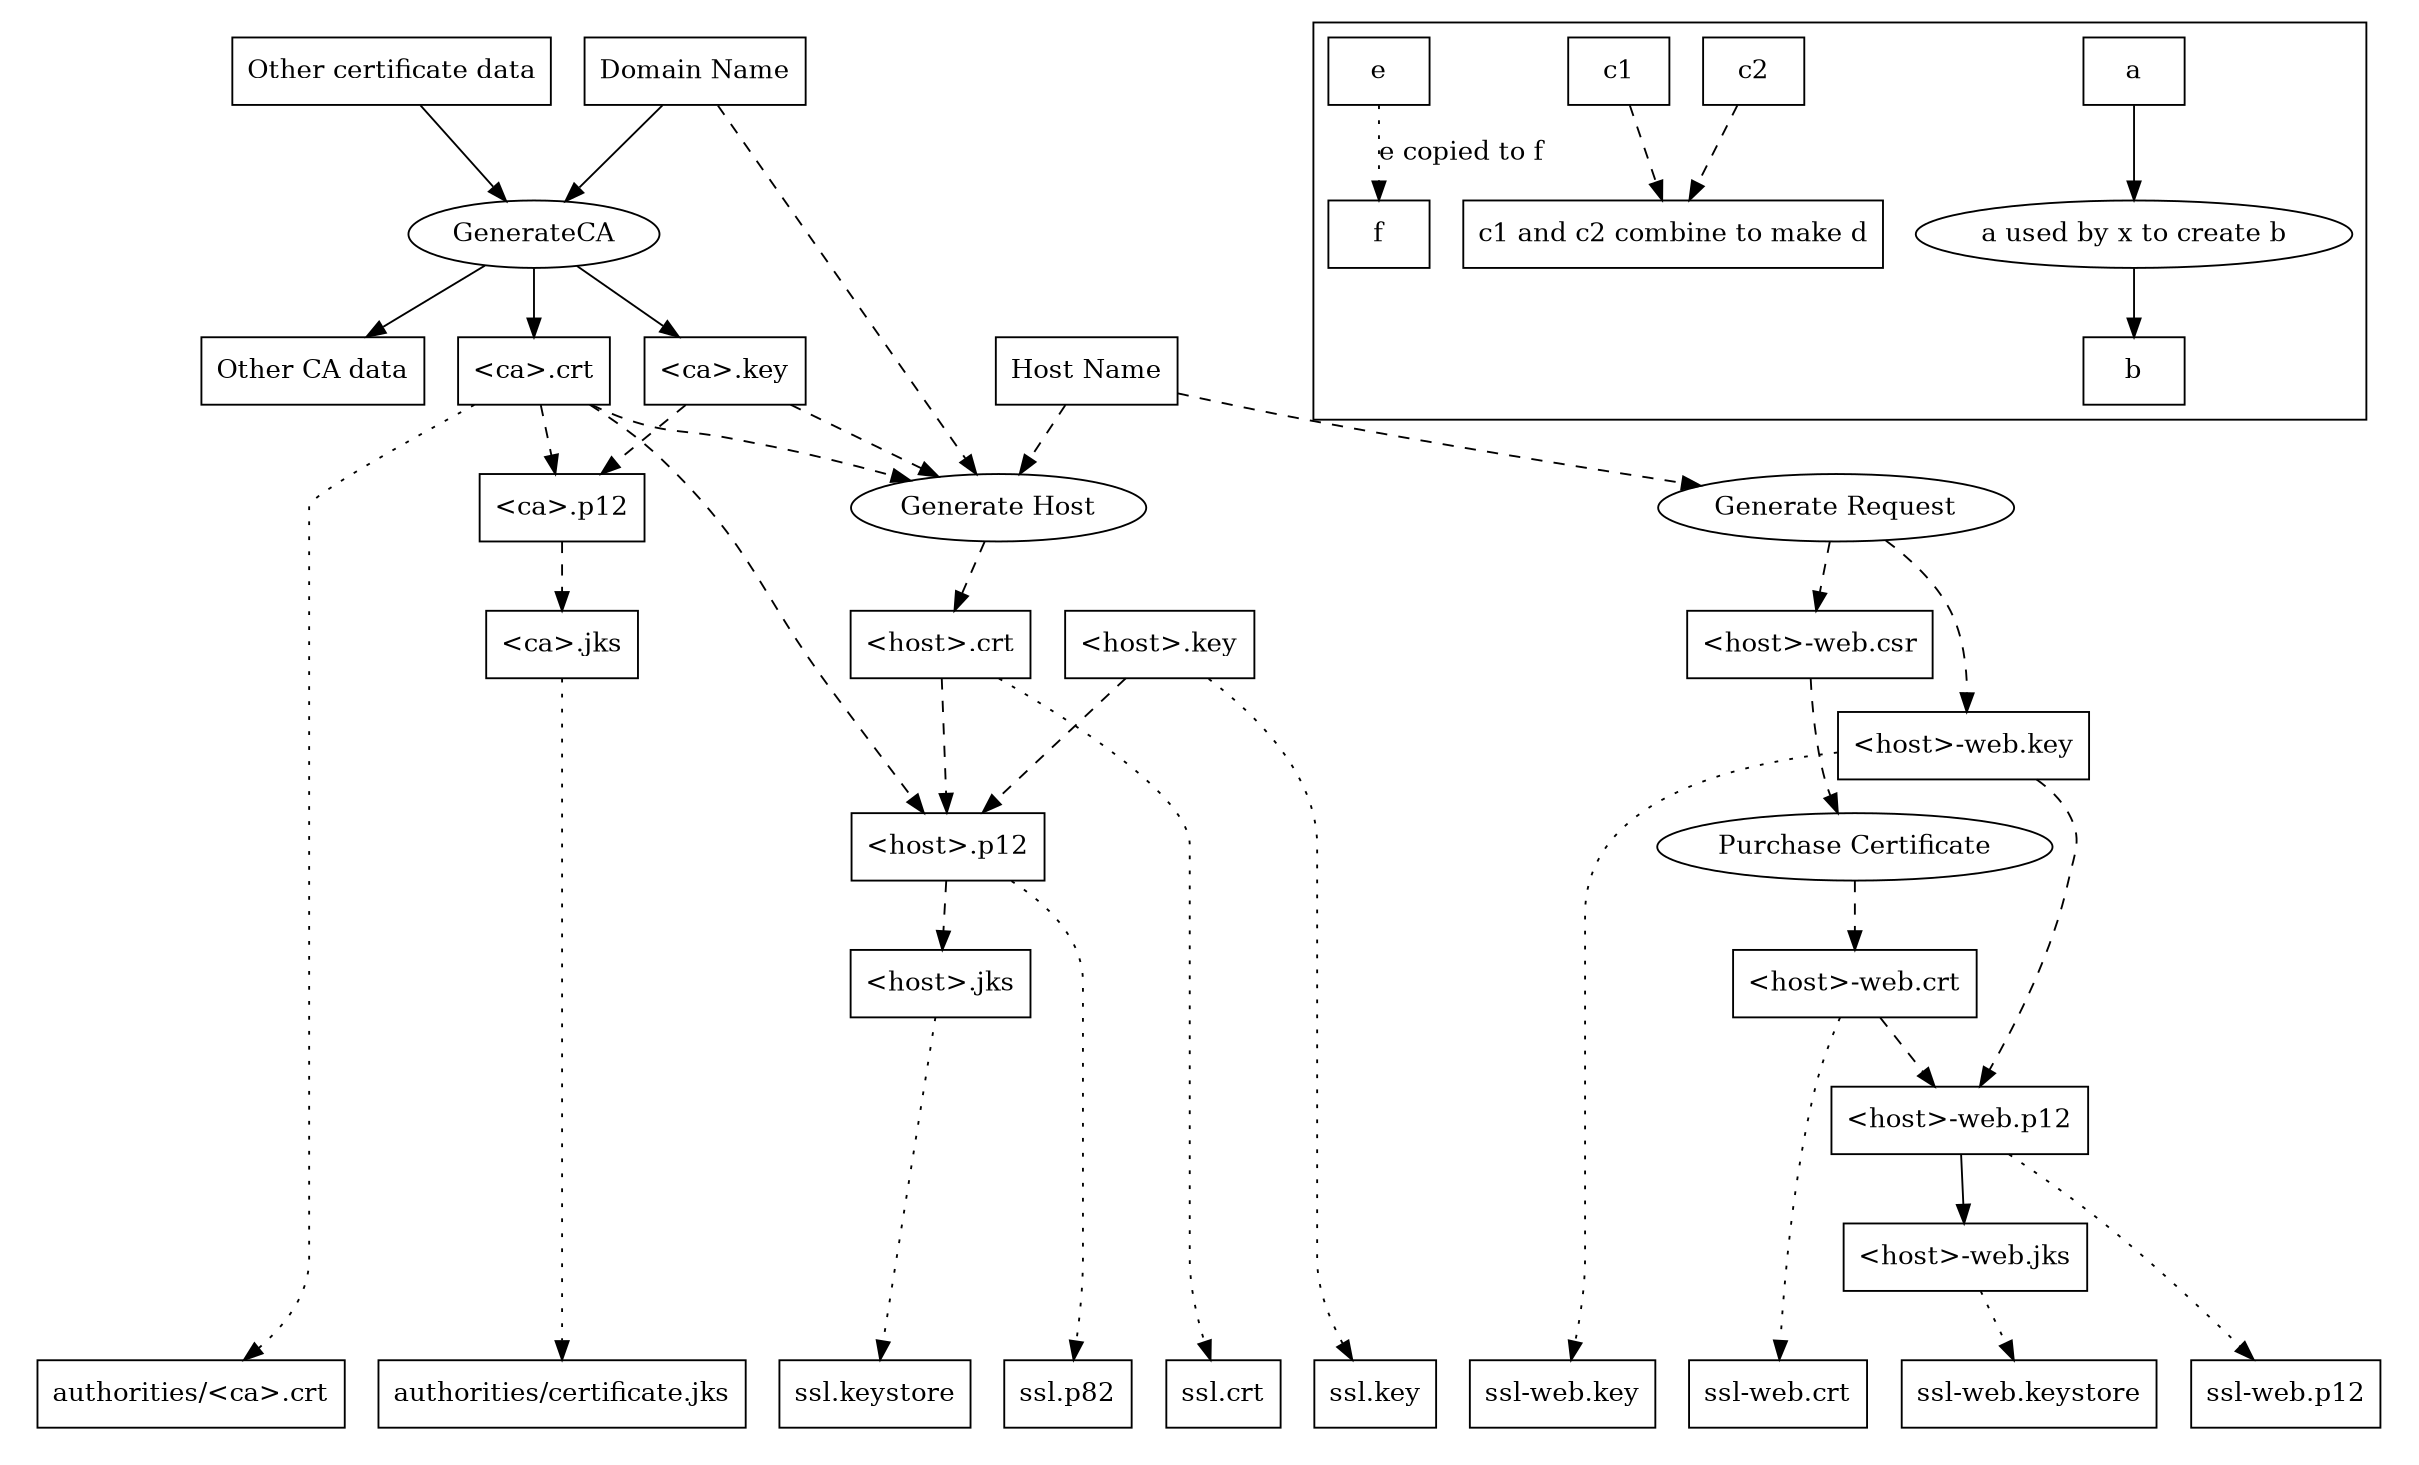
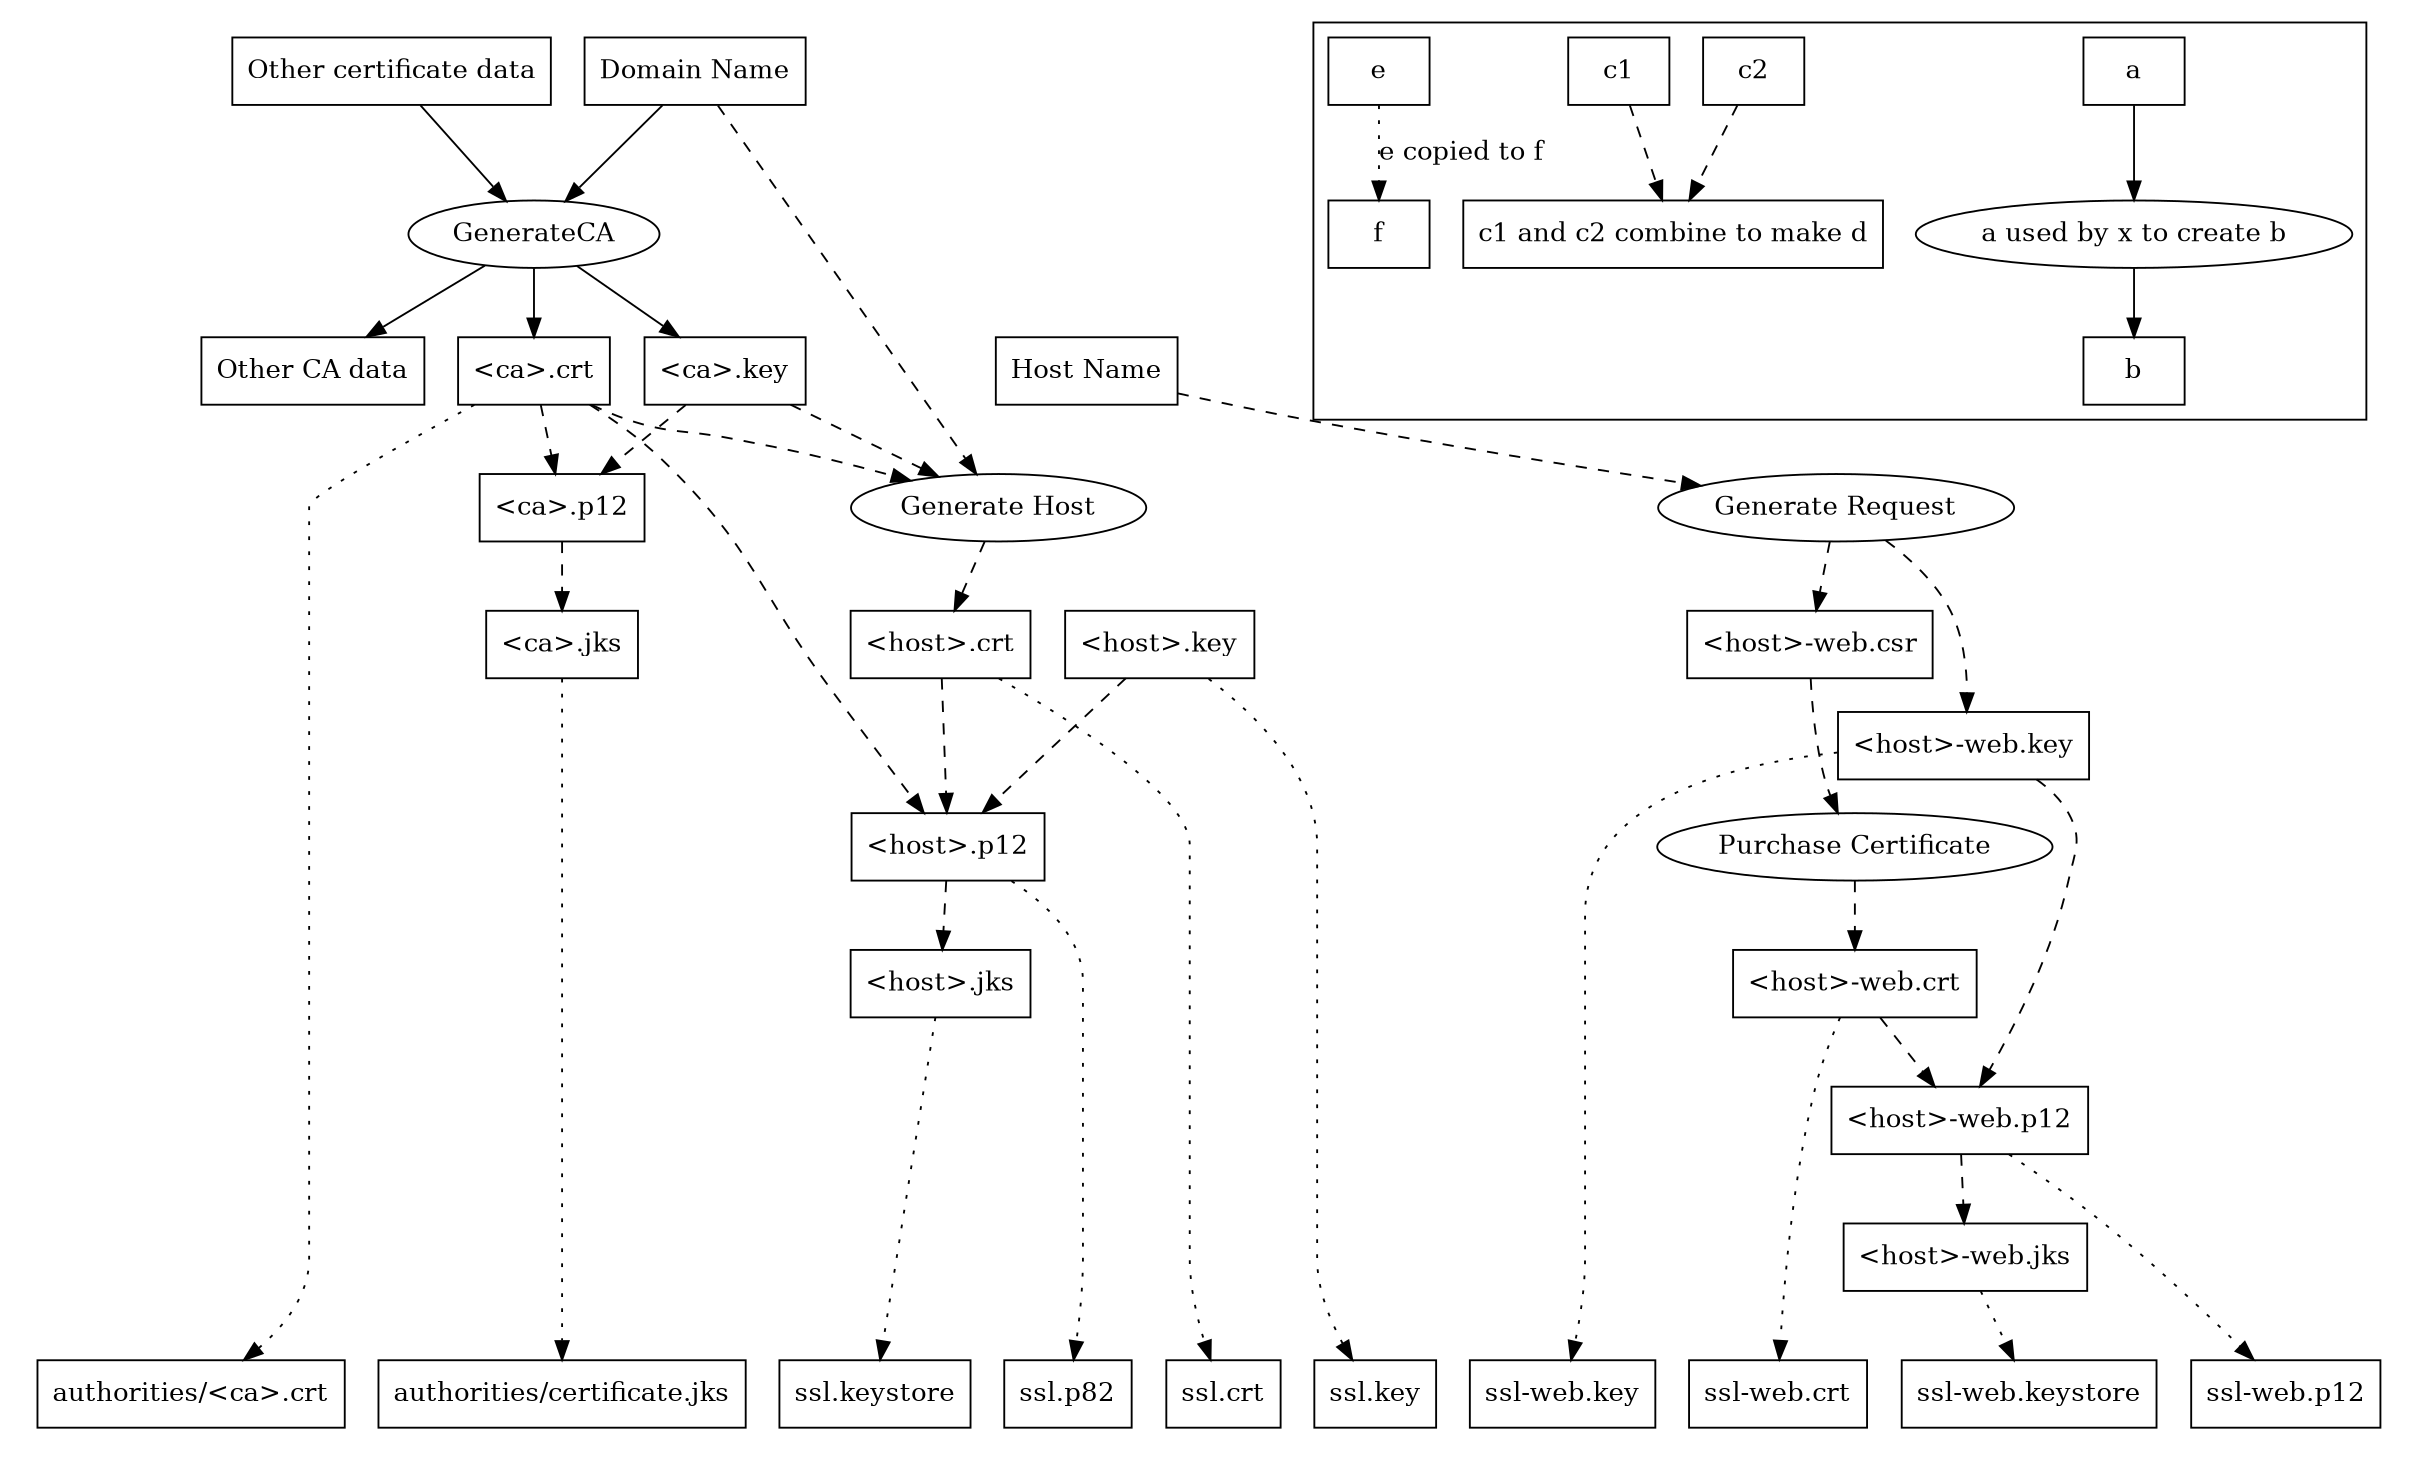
(1048, 431) -> none
(1962, 1180) -> (1962, 1180)
